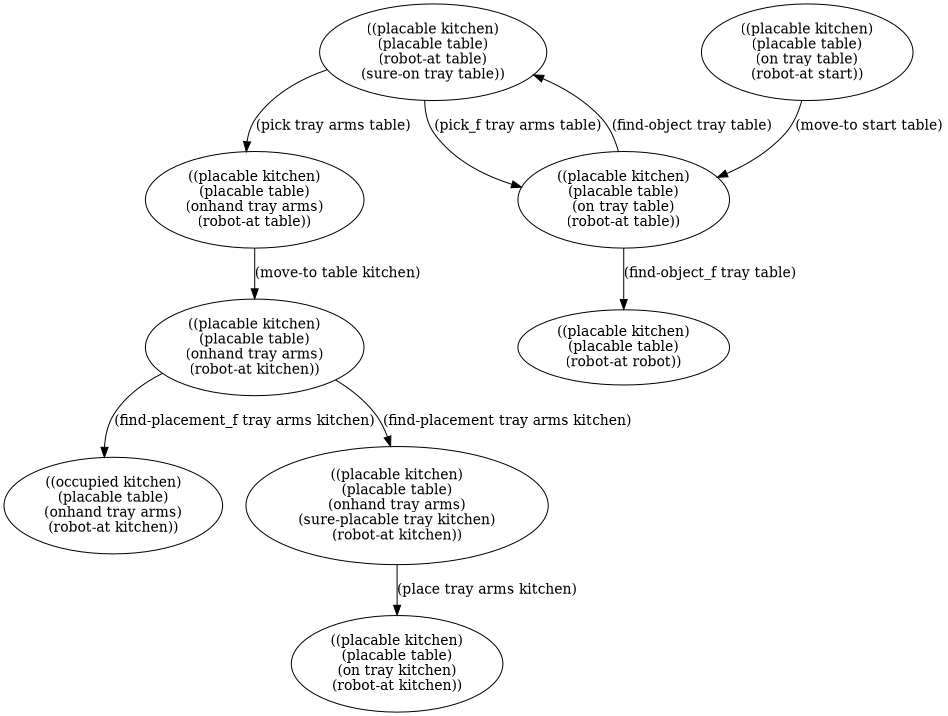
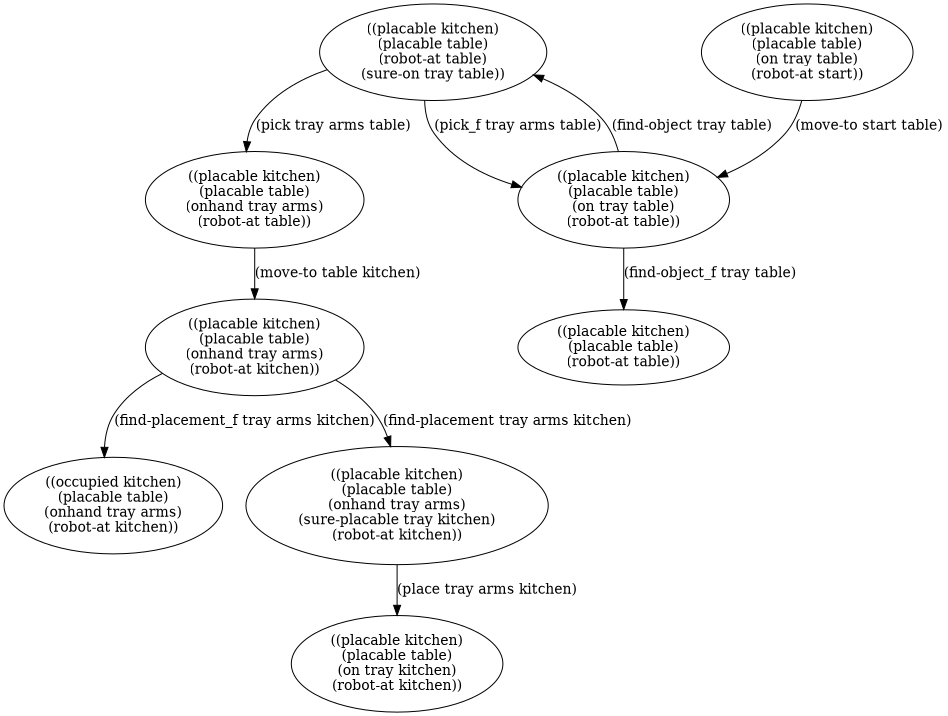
(624, 347) -> (624, 347)
